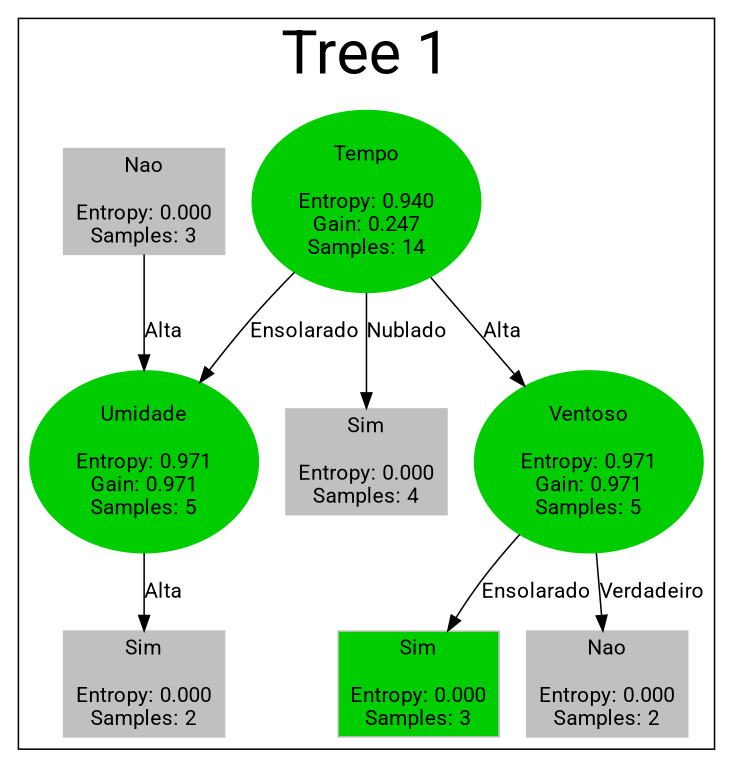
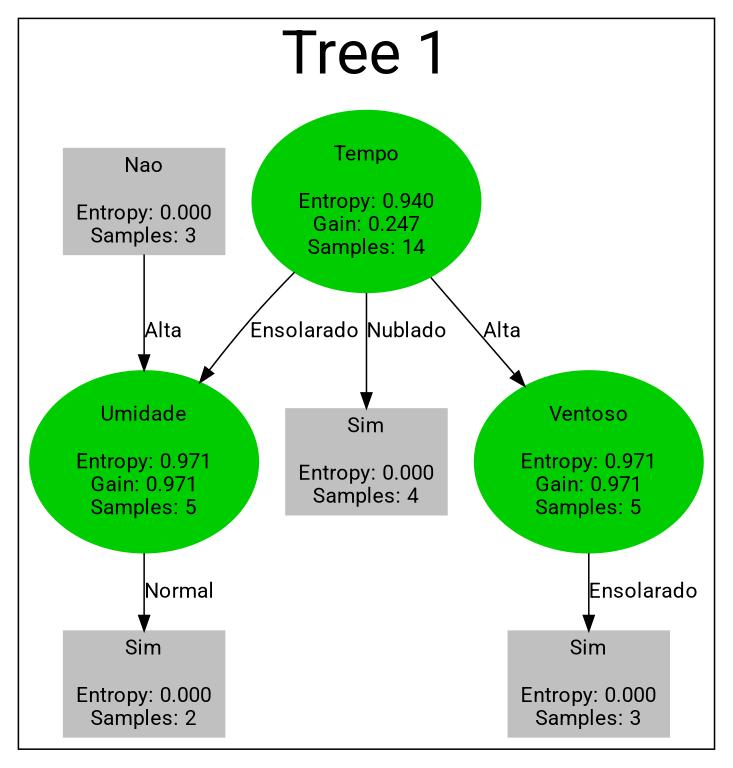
(163, 592) -> (179, 592)
(419, 684) -> (589, 684)
(607, 684) -> none
